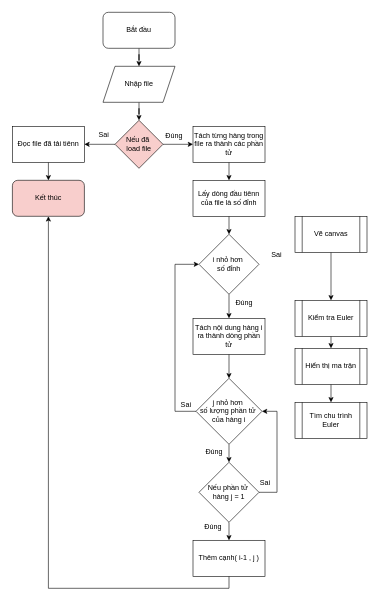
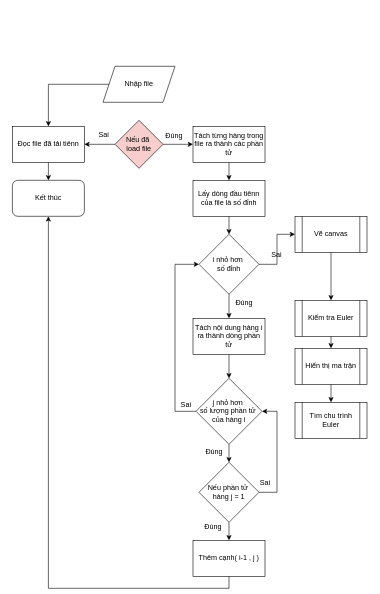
(139, 30) -> none
(139, 59) -> none
(139, 111) -> (48, 102)
(48, 198) -> (48, 198)
none -> (276, 264)
